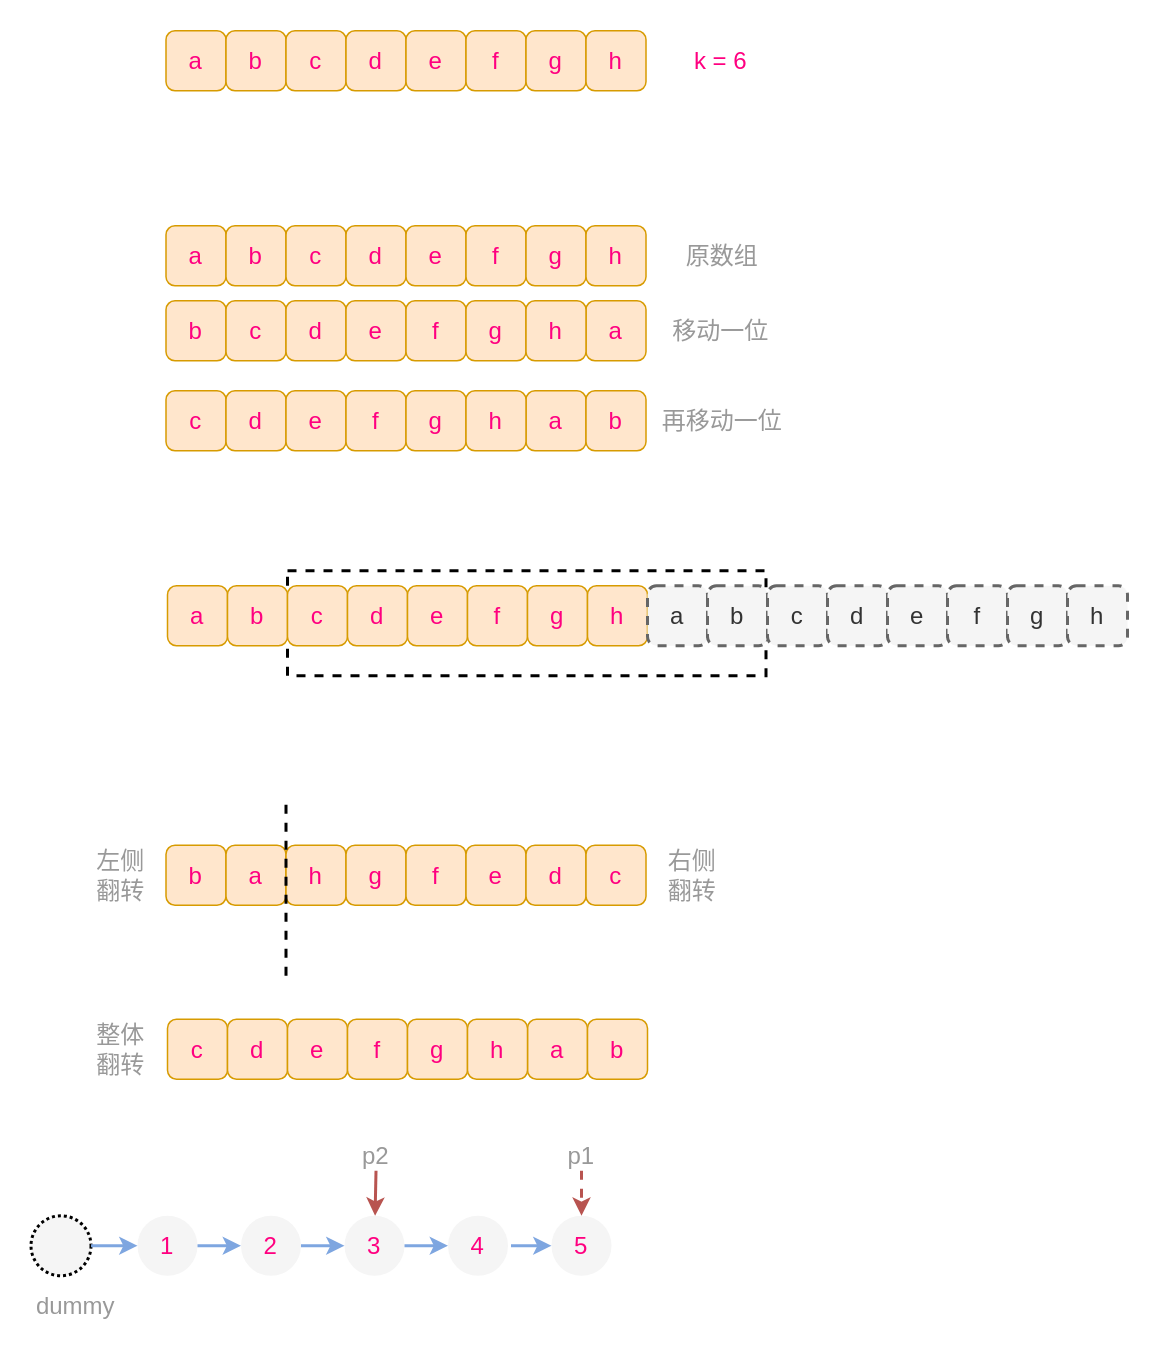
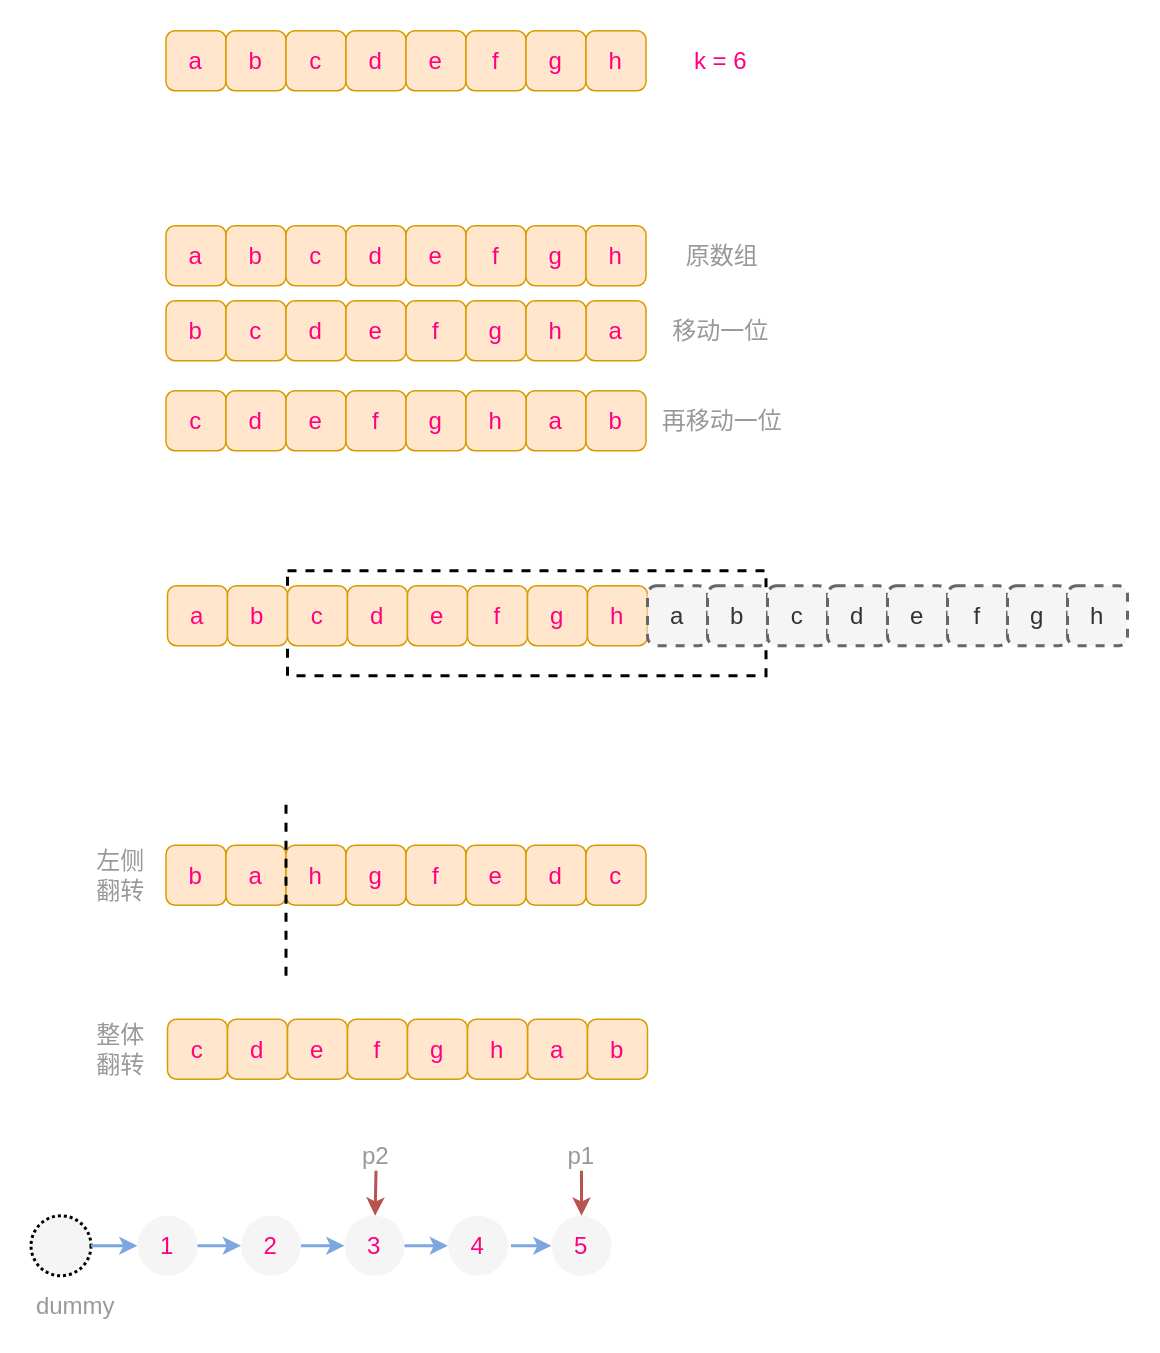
(692, 875) -> none
(581, 1190) -> (581, 1190)
